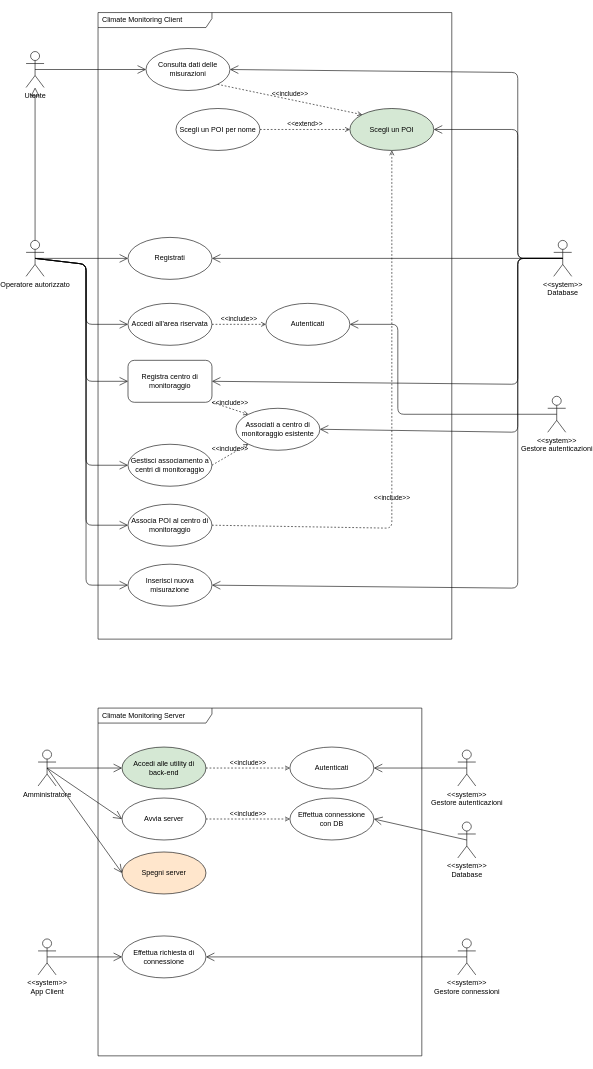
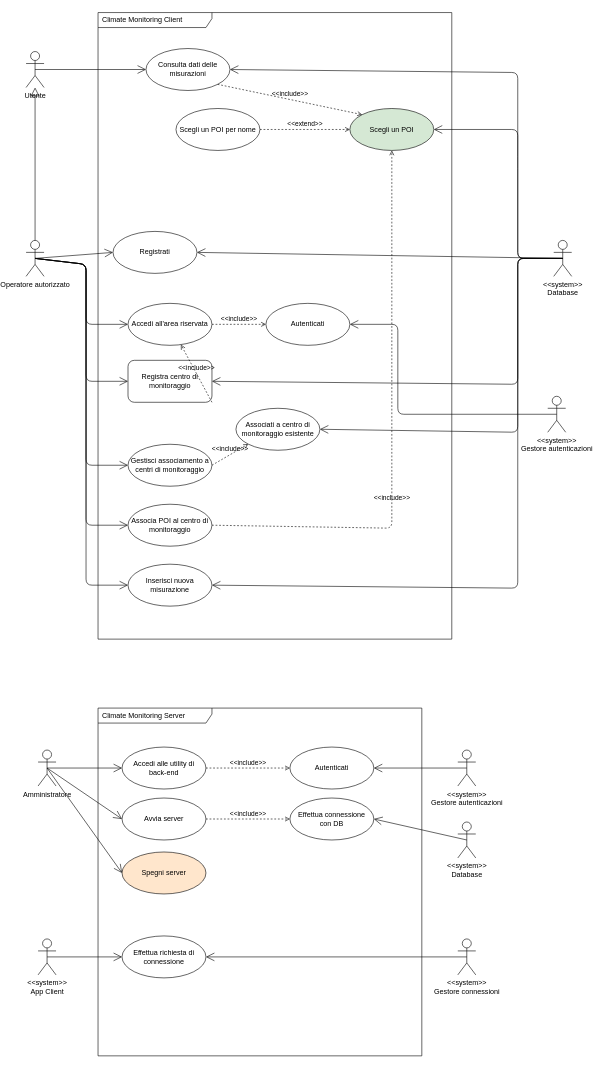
(170, 258) -> (155, 252)
(230, 408) -> (202, 384)
(164, 768) -> (164, 768)
